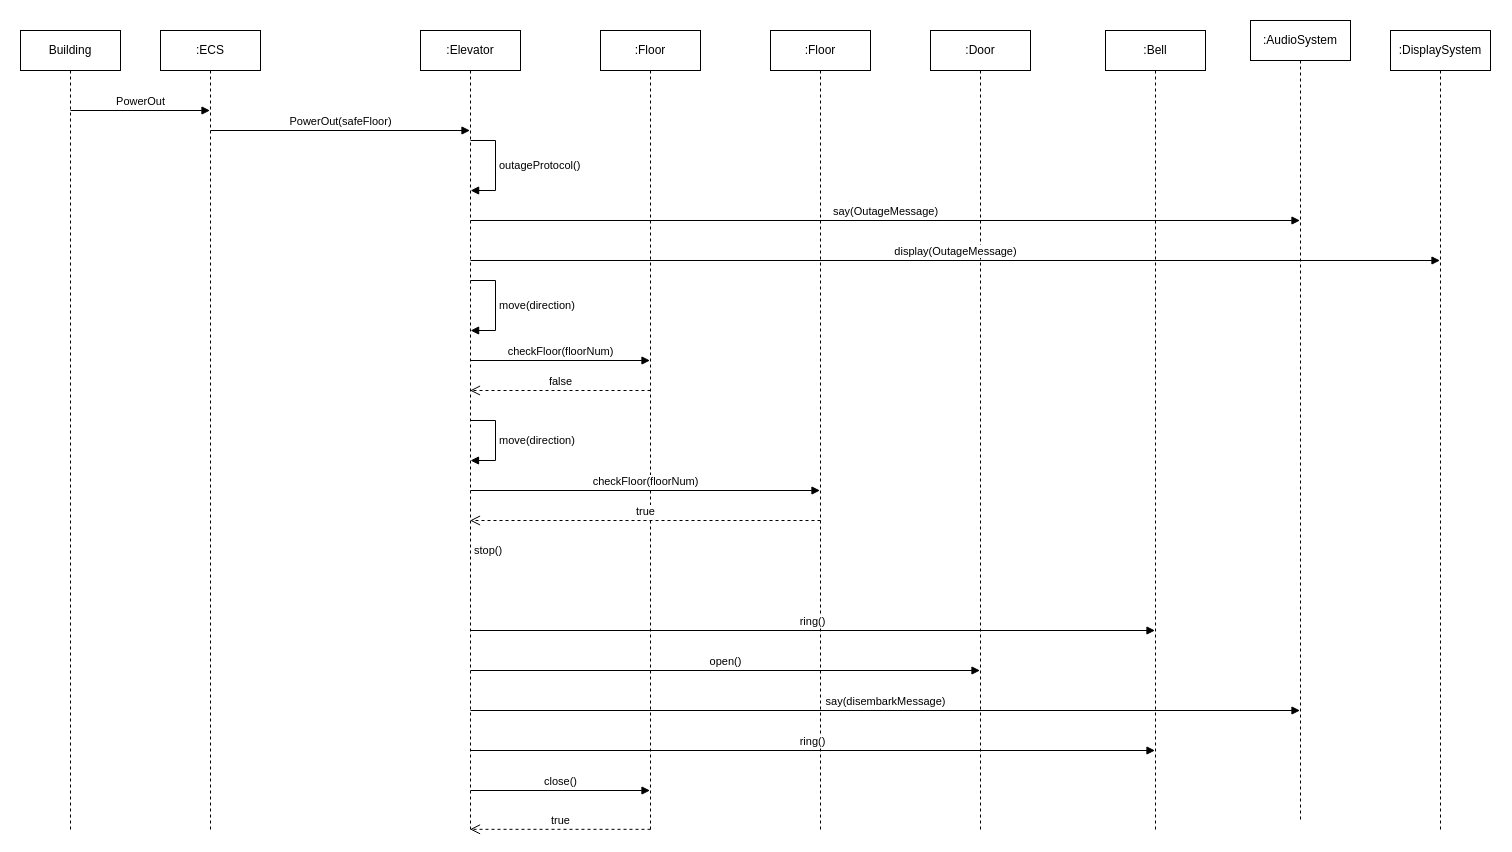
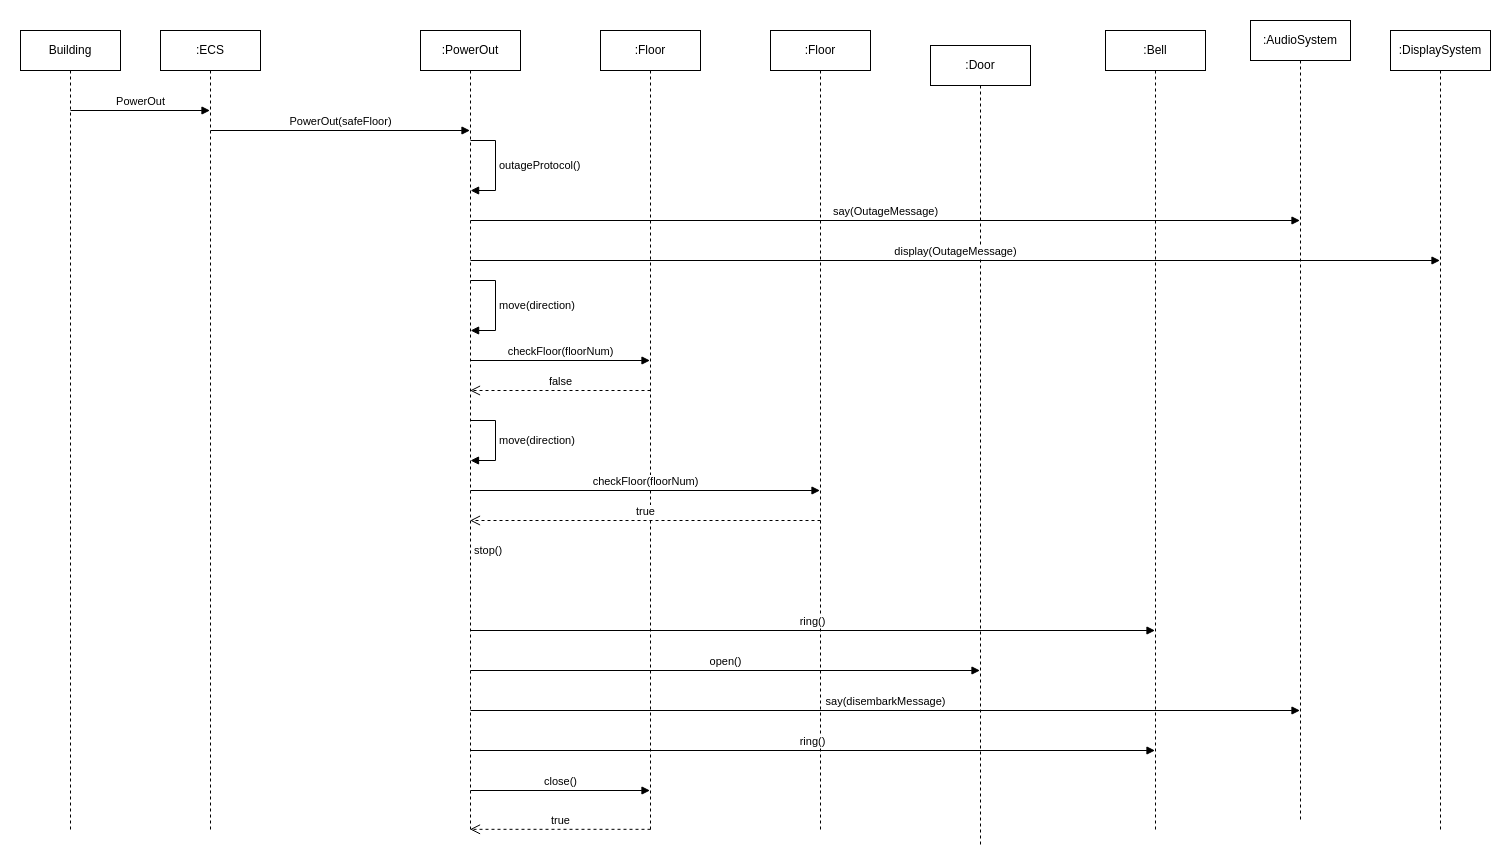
(471, 51) -> (471, 51)
(981, 431) -> (981, 446)
